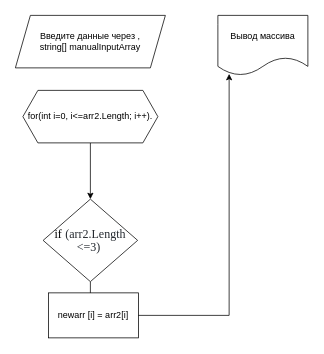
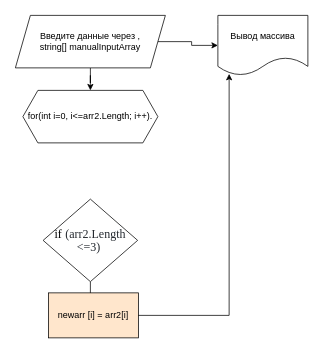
none -> (187, 42)
none -> (90, 82)
(90, 168) -> none
(93, 315) -> (93, 315)
